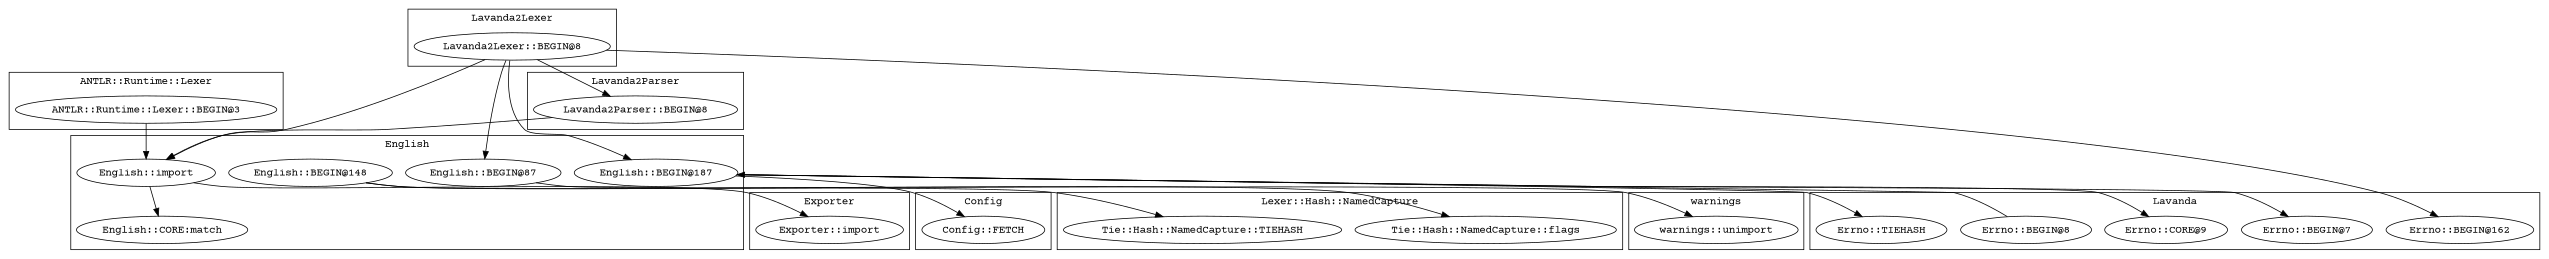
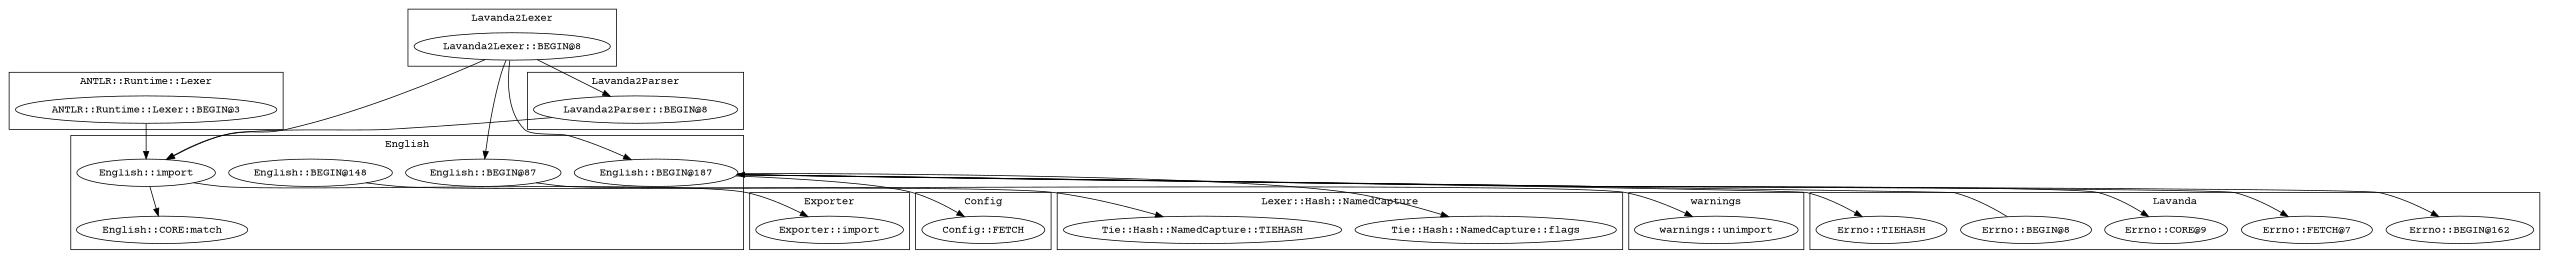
(1523, 95) -> (1586, 186)
(905, 187) -> (1091, 178)
(2307, 230) -> (2307, 230)
